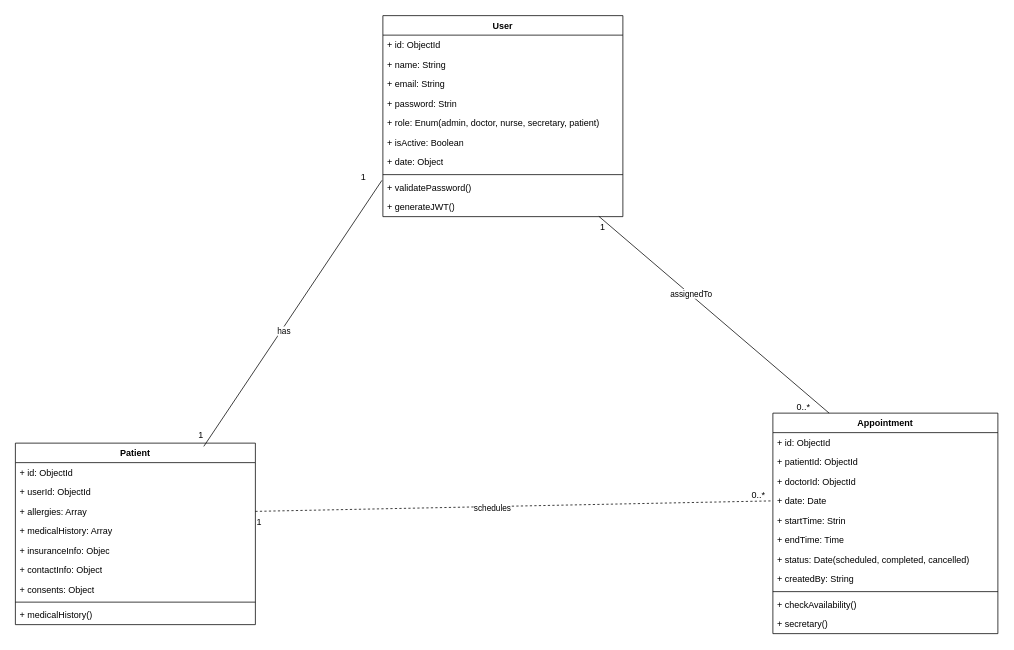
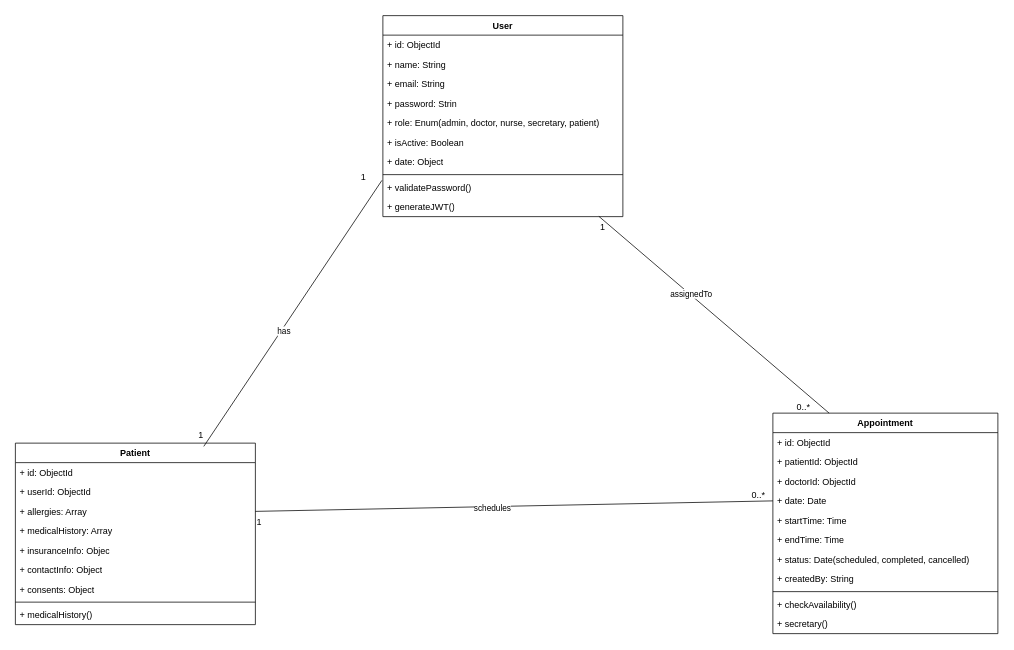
(639, 503) -> (639, 503)
(818, 521) -> (816, 521)
